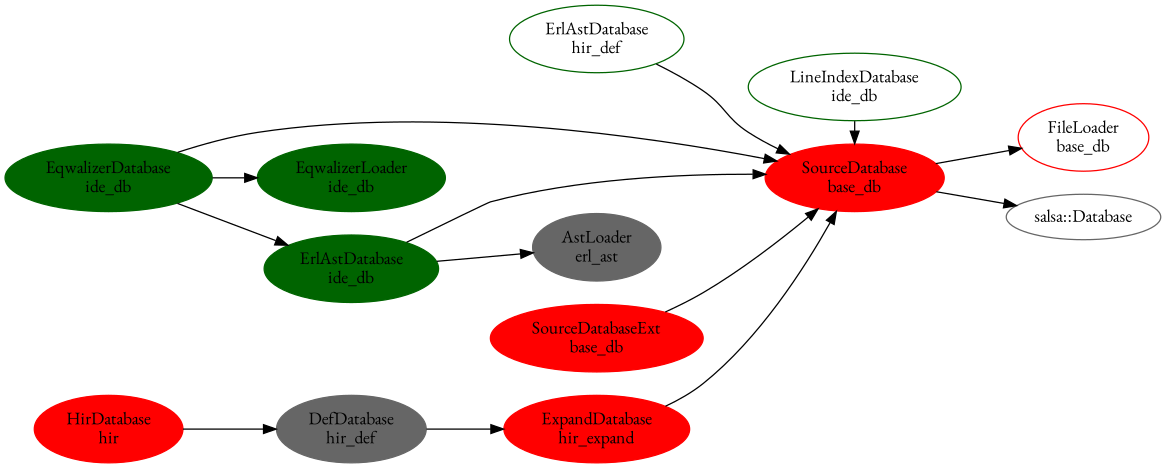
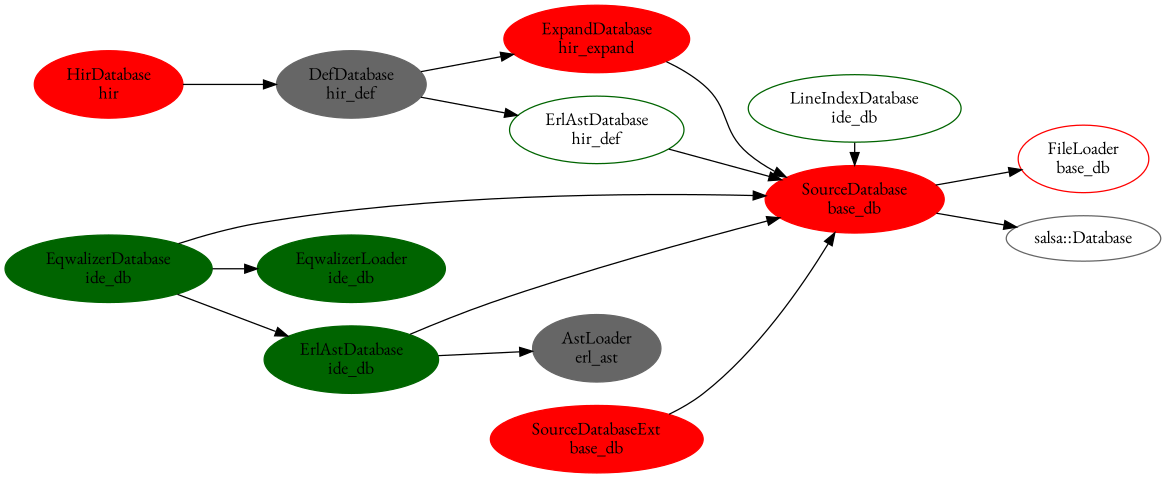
none -> (463, 105)
